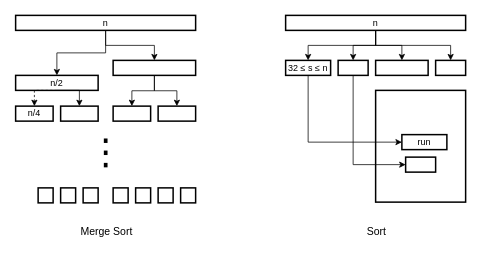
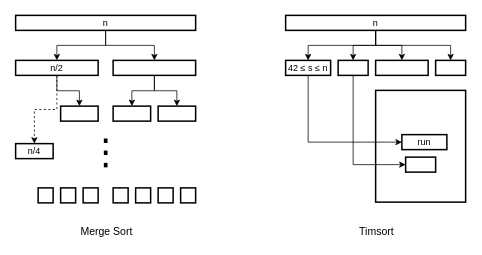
(308, 68) -> (308, 68)
(57, 83) -> (57, 68)
(34, 114) -> (34, 151)
(377, 231) -> (377, 231)
